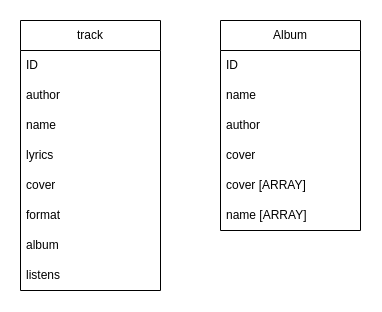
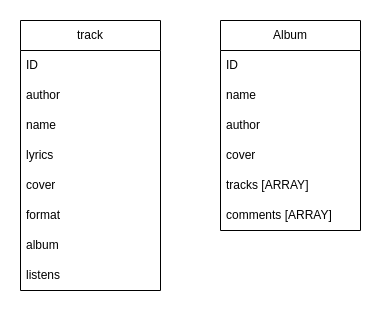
(269, 186) -> (272, 186)
(265, 216) -> (279, 216)
